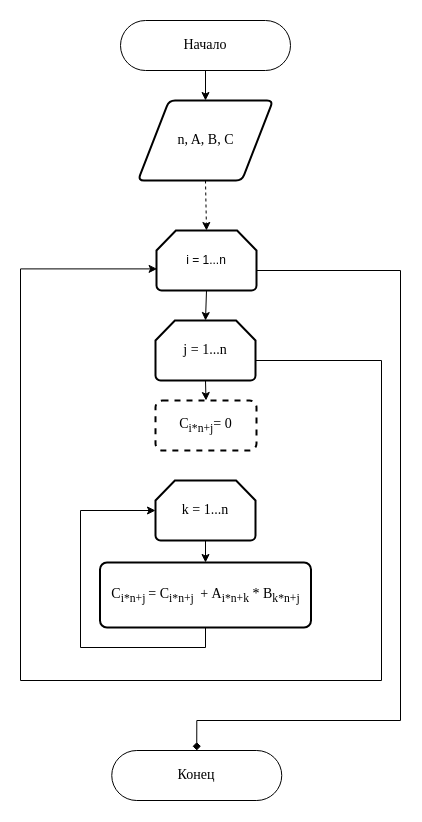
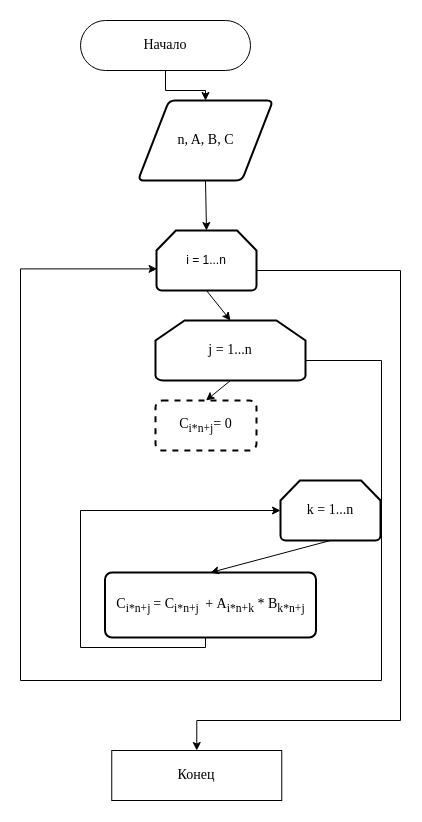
(206, 46) -> (166, 46)
(206, 202) -> (206, 202)
(206, 351) -> (231, 351)
(206, 511) -> (331, 511)
(206, 595) -> (211, 605)
(197, 741) -> (197, 742)
(197, 776) -> (197, 776)
